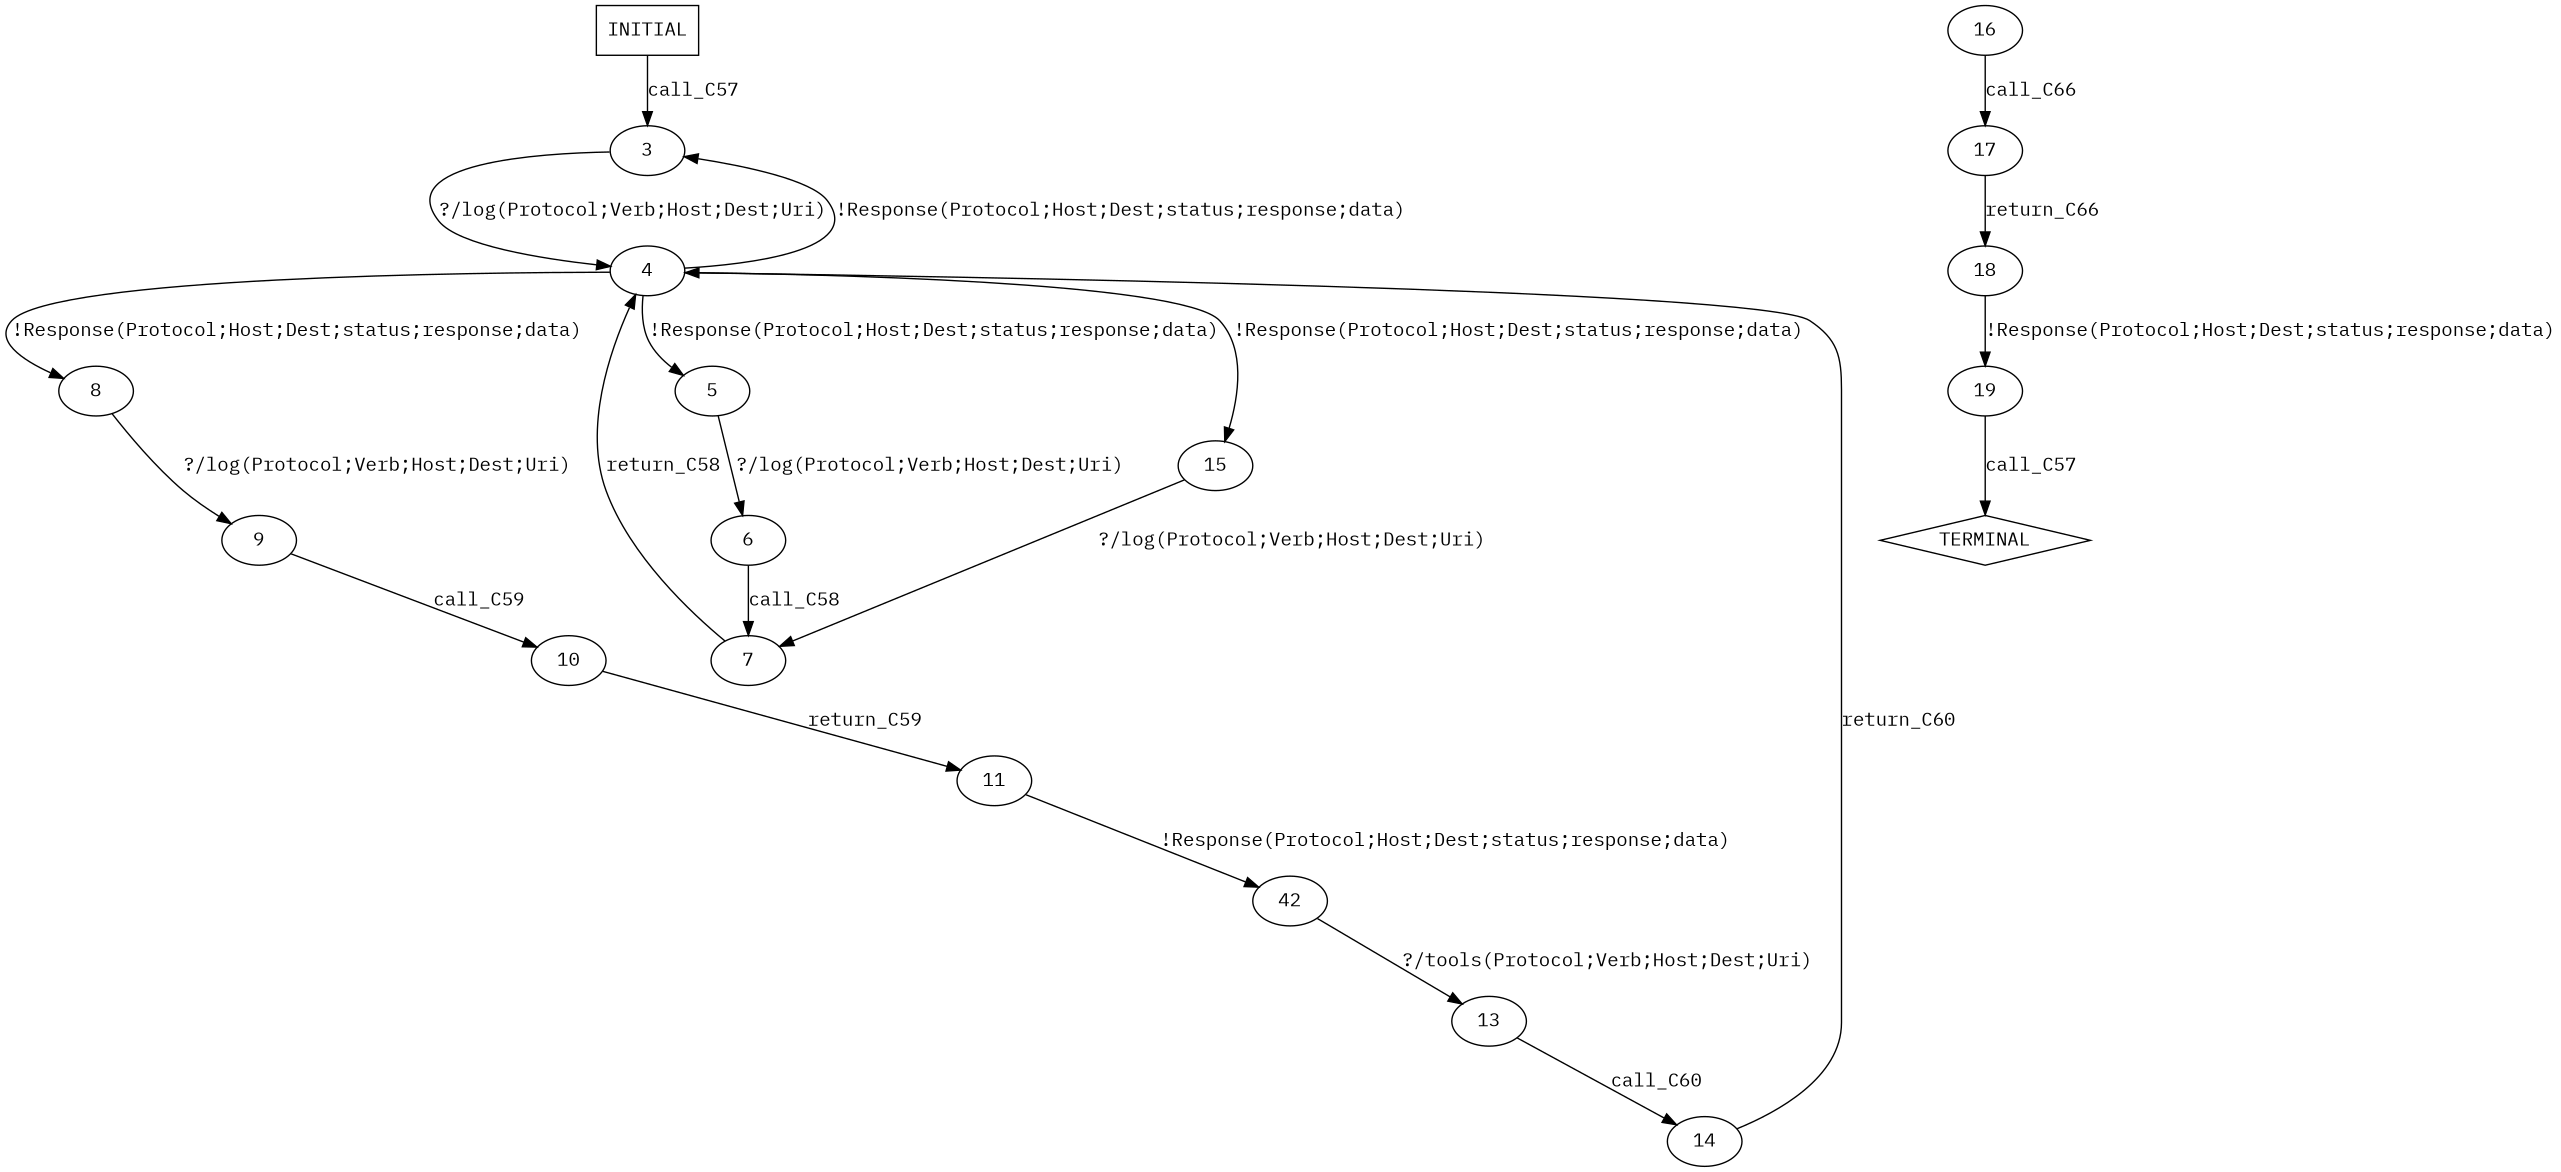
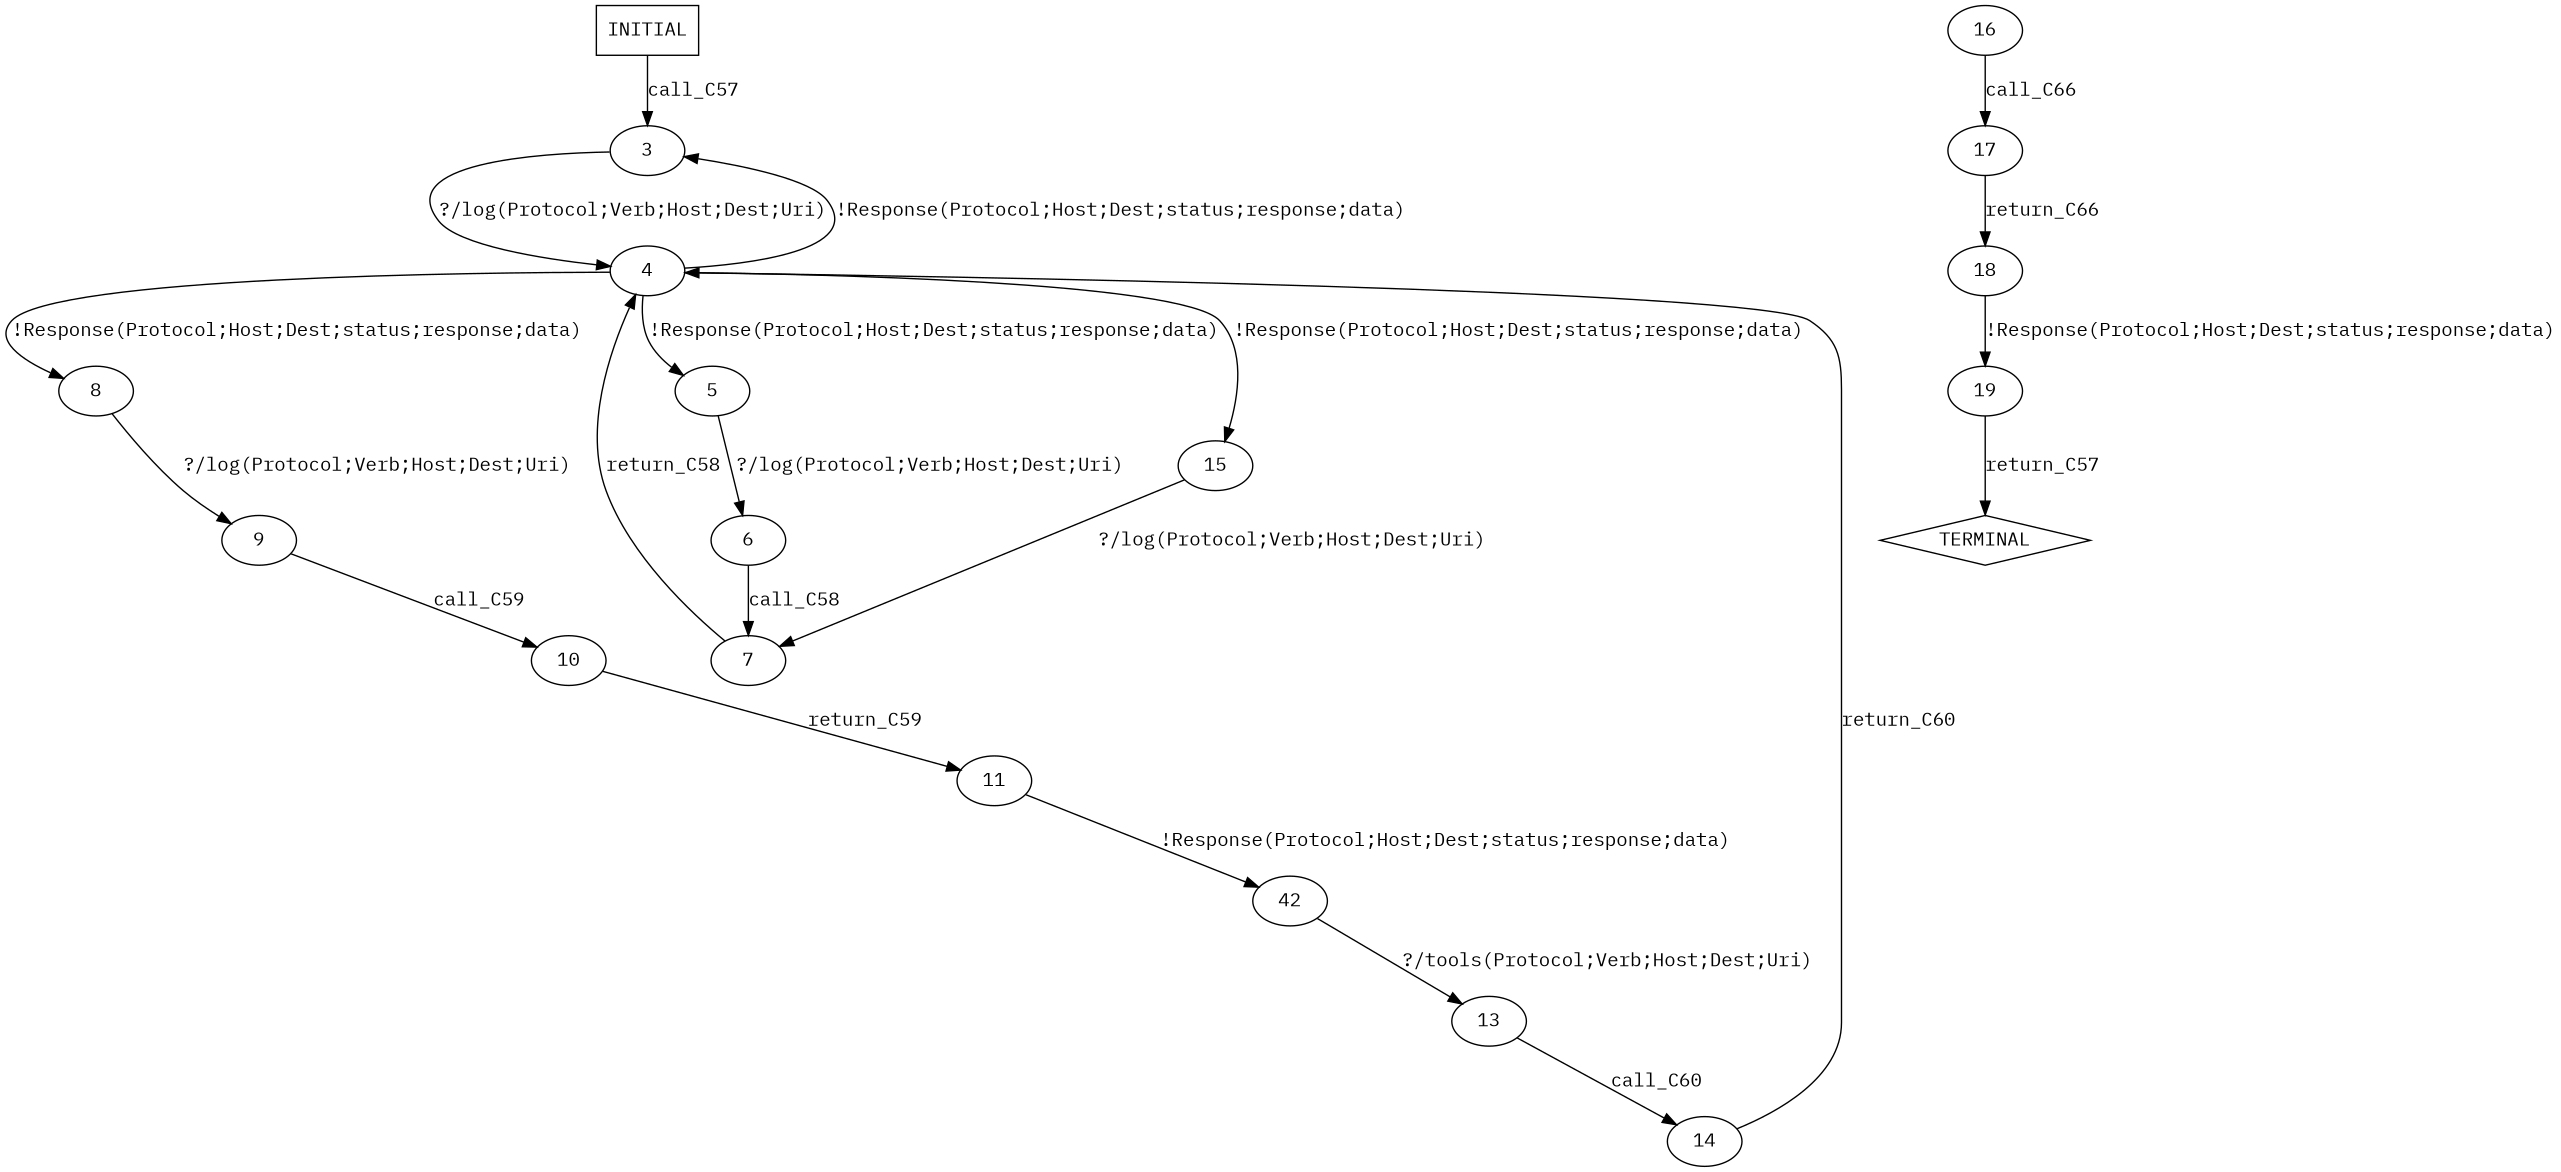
(2031, 466) -> (2043, 466)
